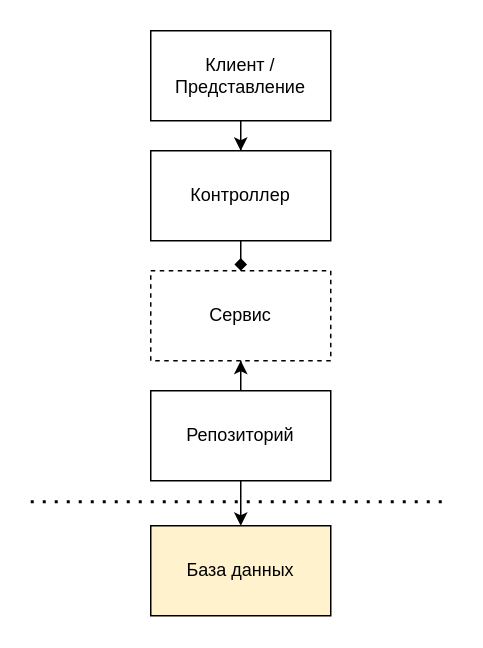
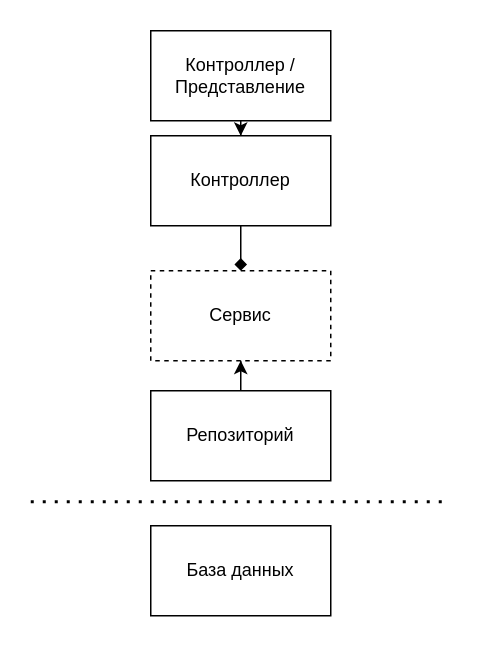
(241, 76) -> (241, 76)
(241, 196) -> (241, 181)
(241, 509) -> none
(241, 571) -> (241, 571)
